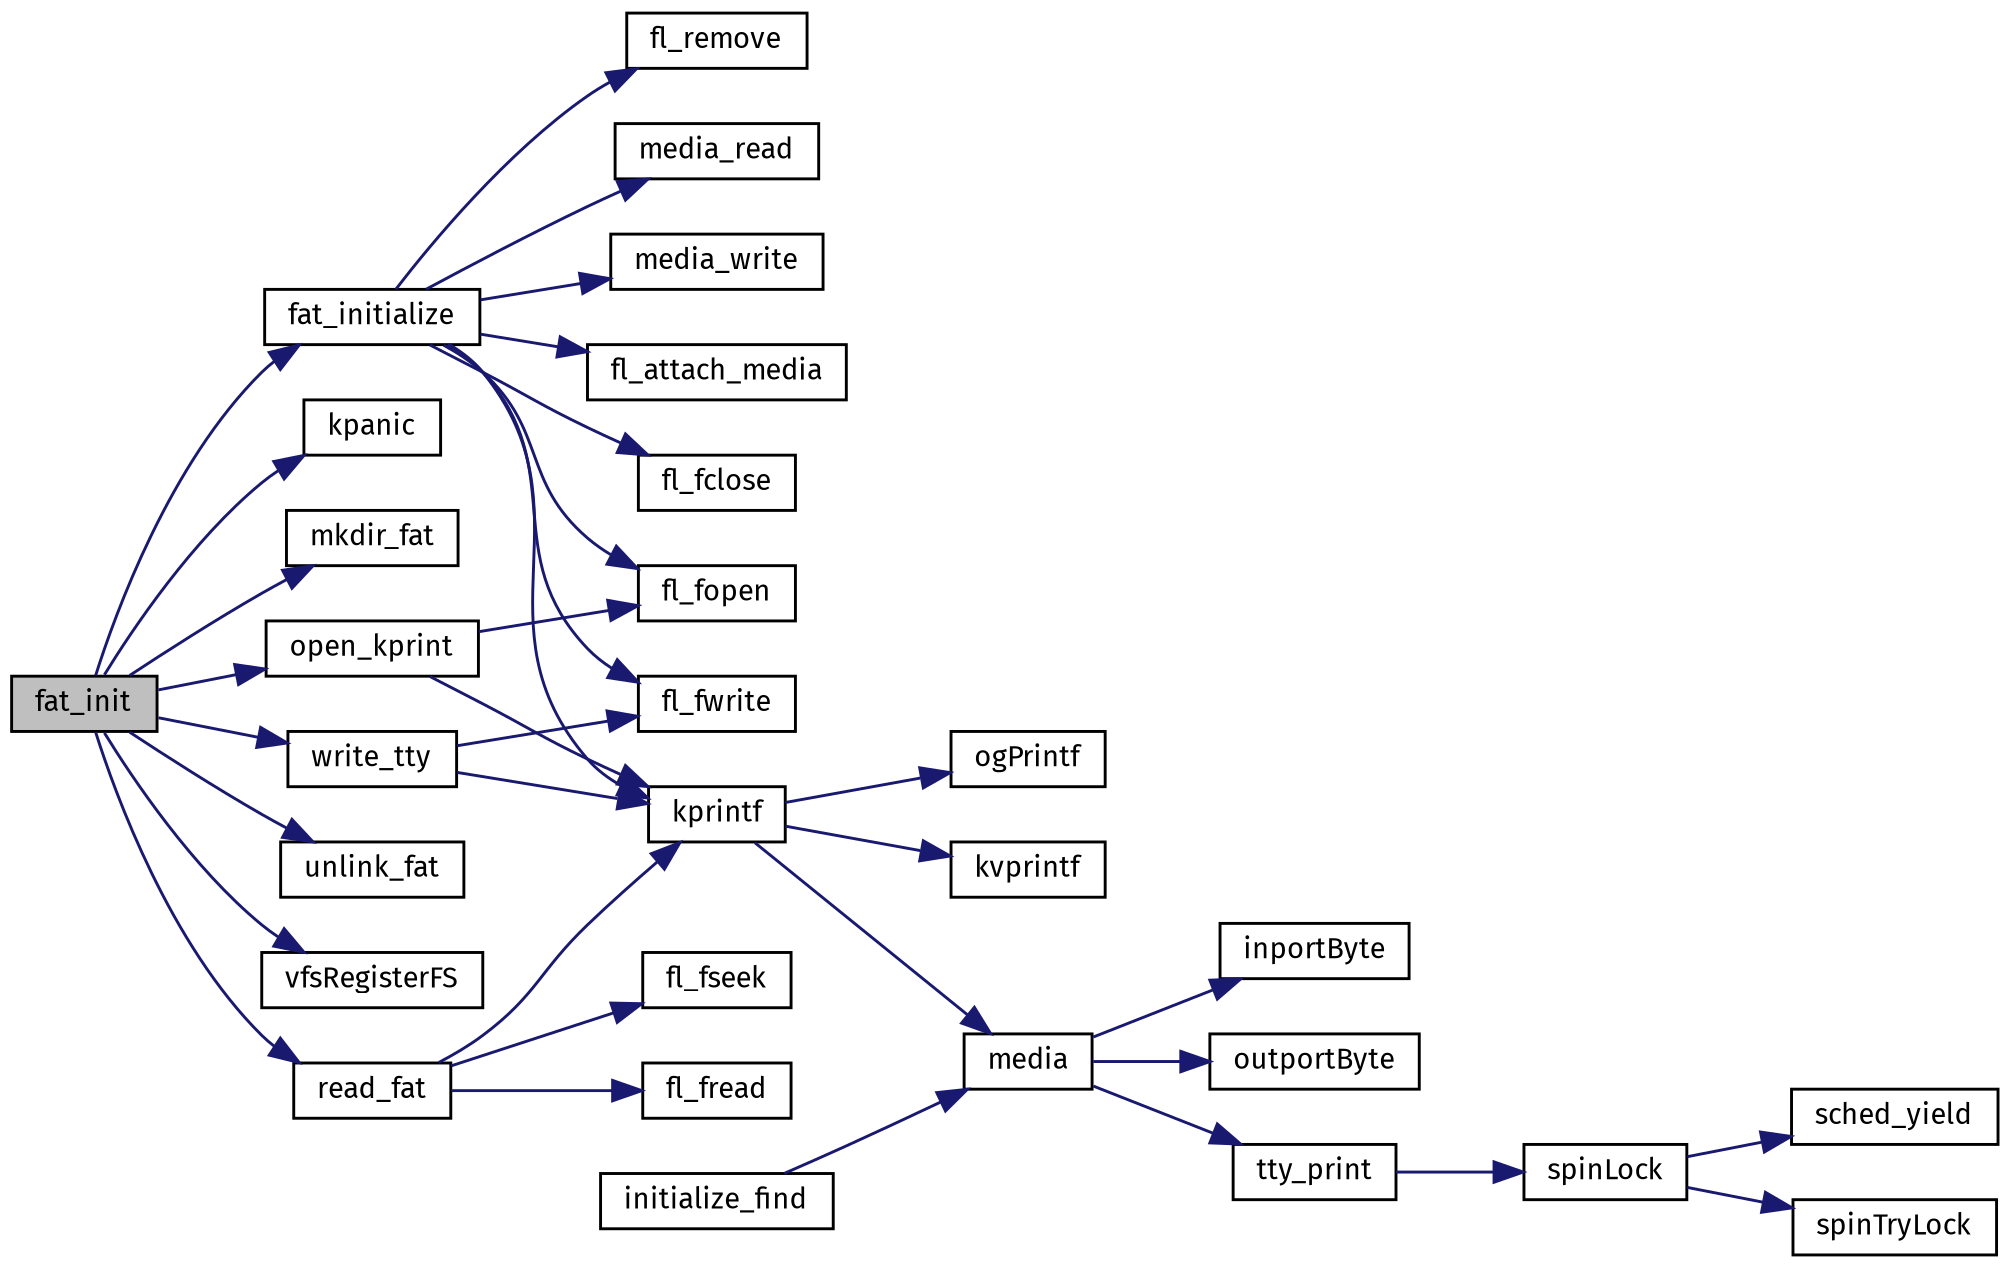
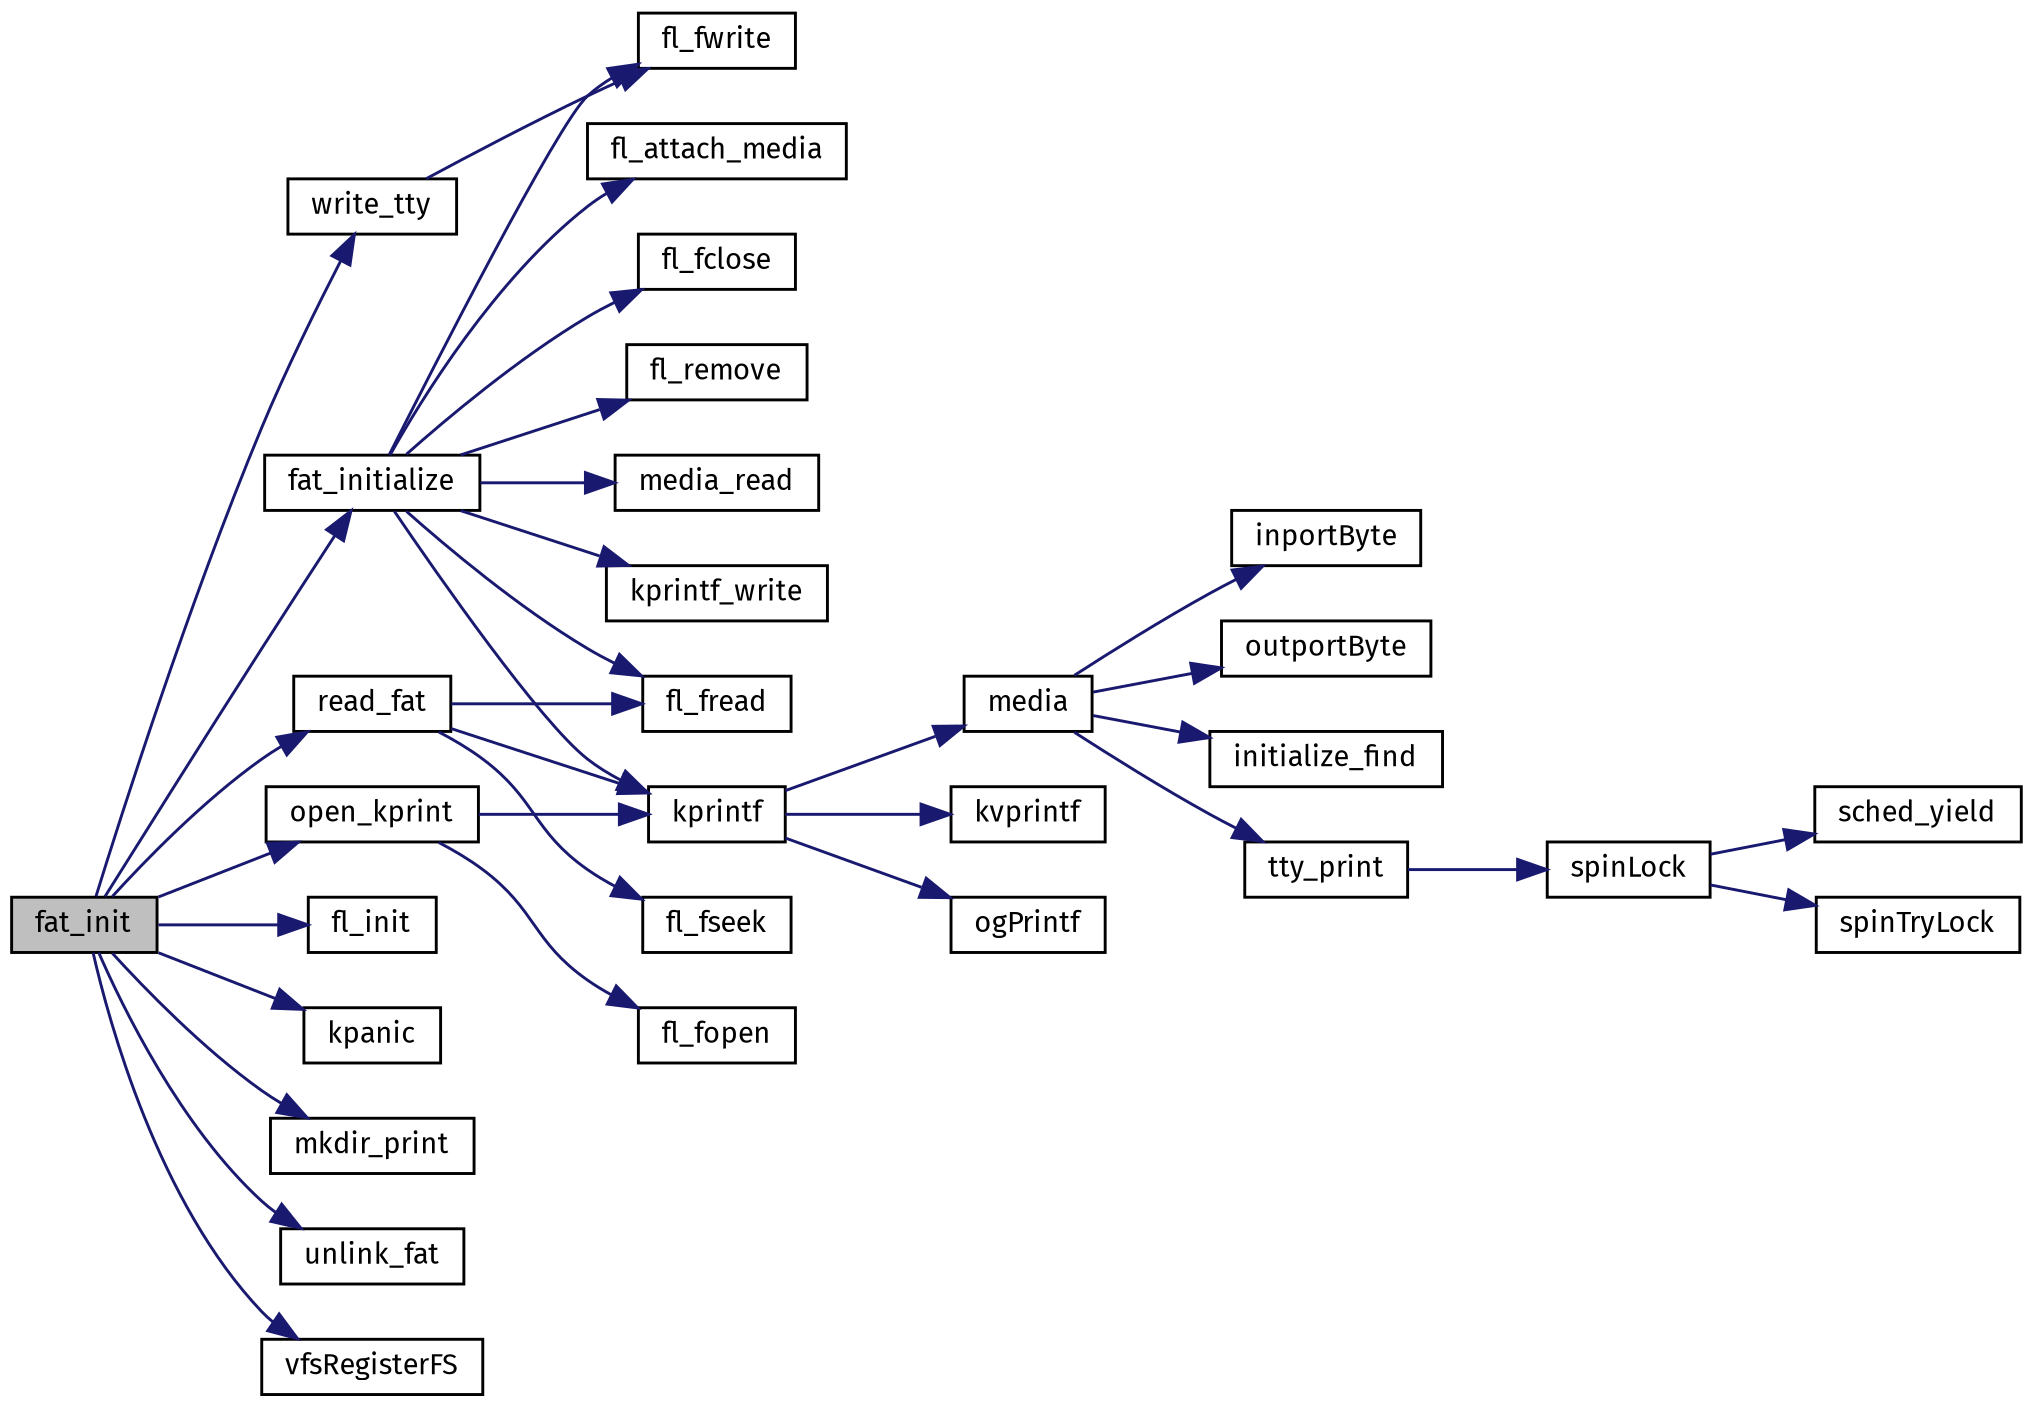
(717, 262) -> (717, 593)
(550, 491) -> (506, 593)
(372, 538) -> (372, 1146)
(537, 786) -> none
none -> (372, 925)
(863, 1138) -> (1137, 724)
